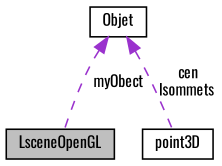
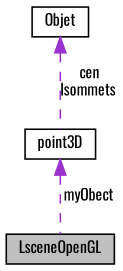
(80, 89) -> (60, 205)
